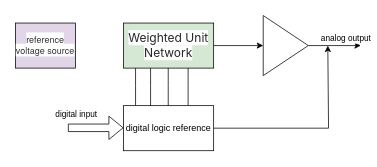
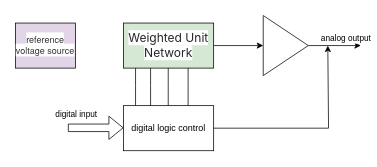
(168, 128) -> (168, 128)
